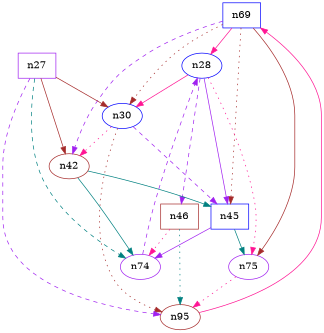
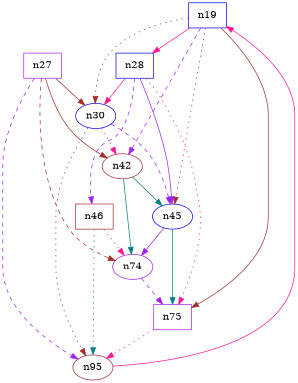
(242, 15) -> (207, 15)
(202, 66) -> (135, 66)
(165, 168) -> (150, 289)
(44, 182) -> (48, 180)
(230, 217) -> (173, 217)
(249, 267) -> (173, 317)
